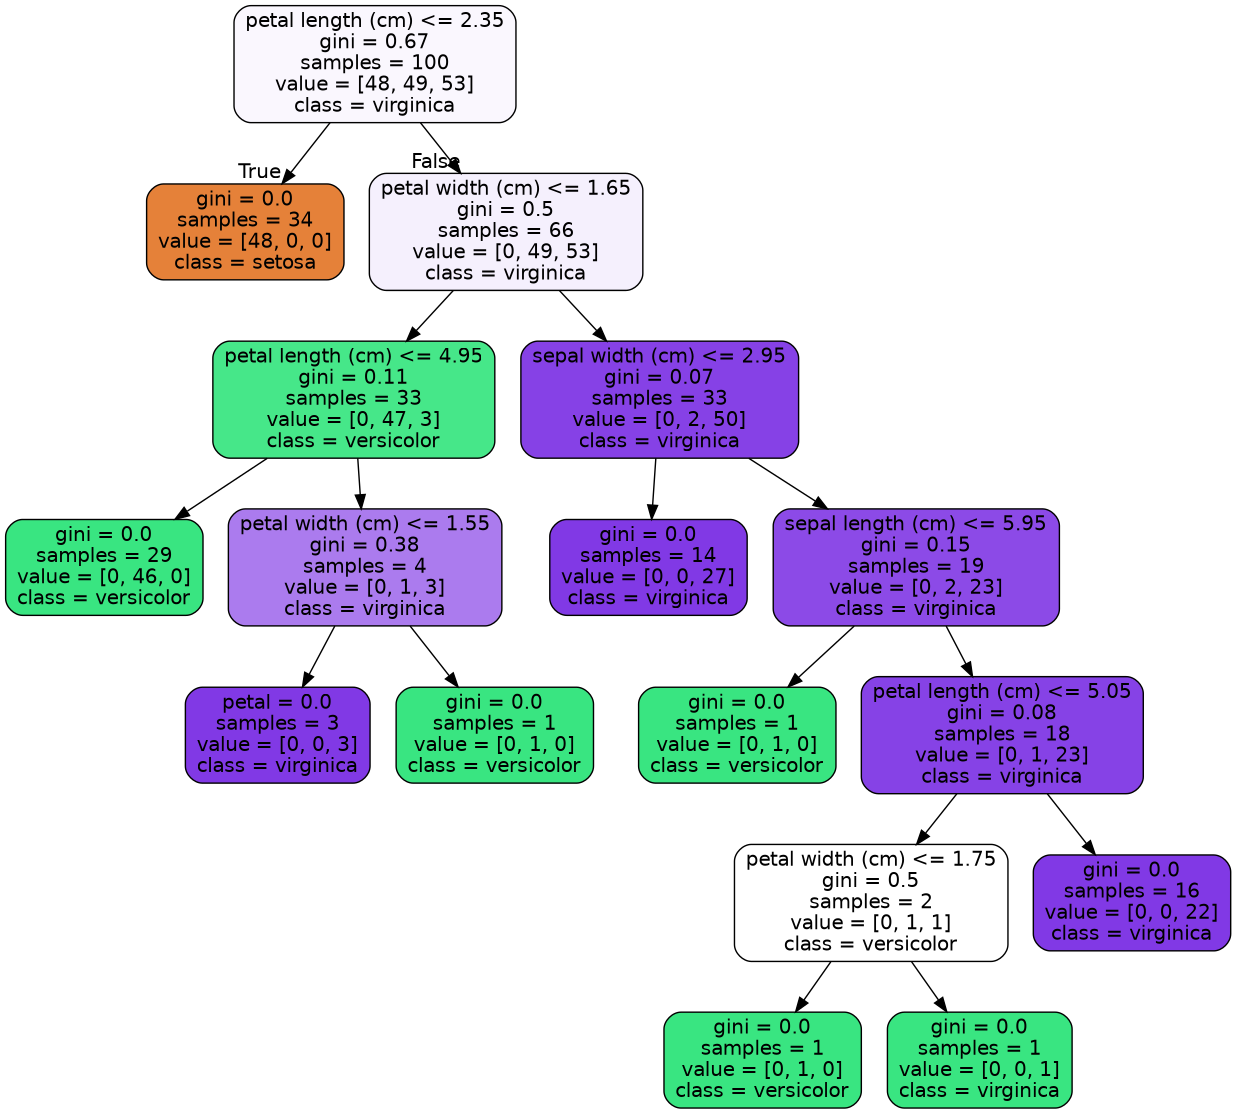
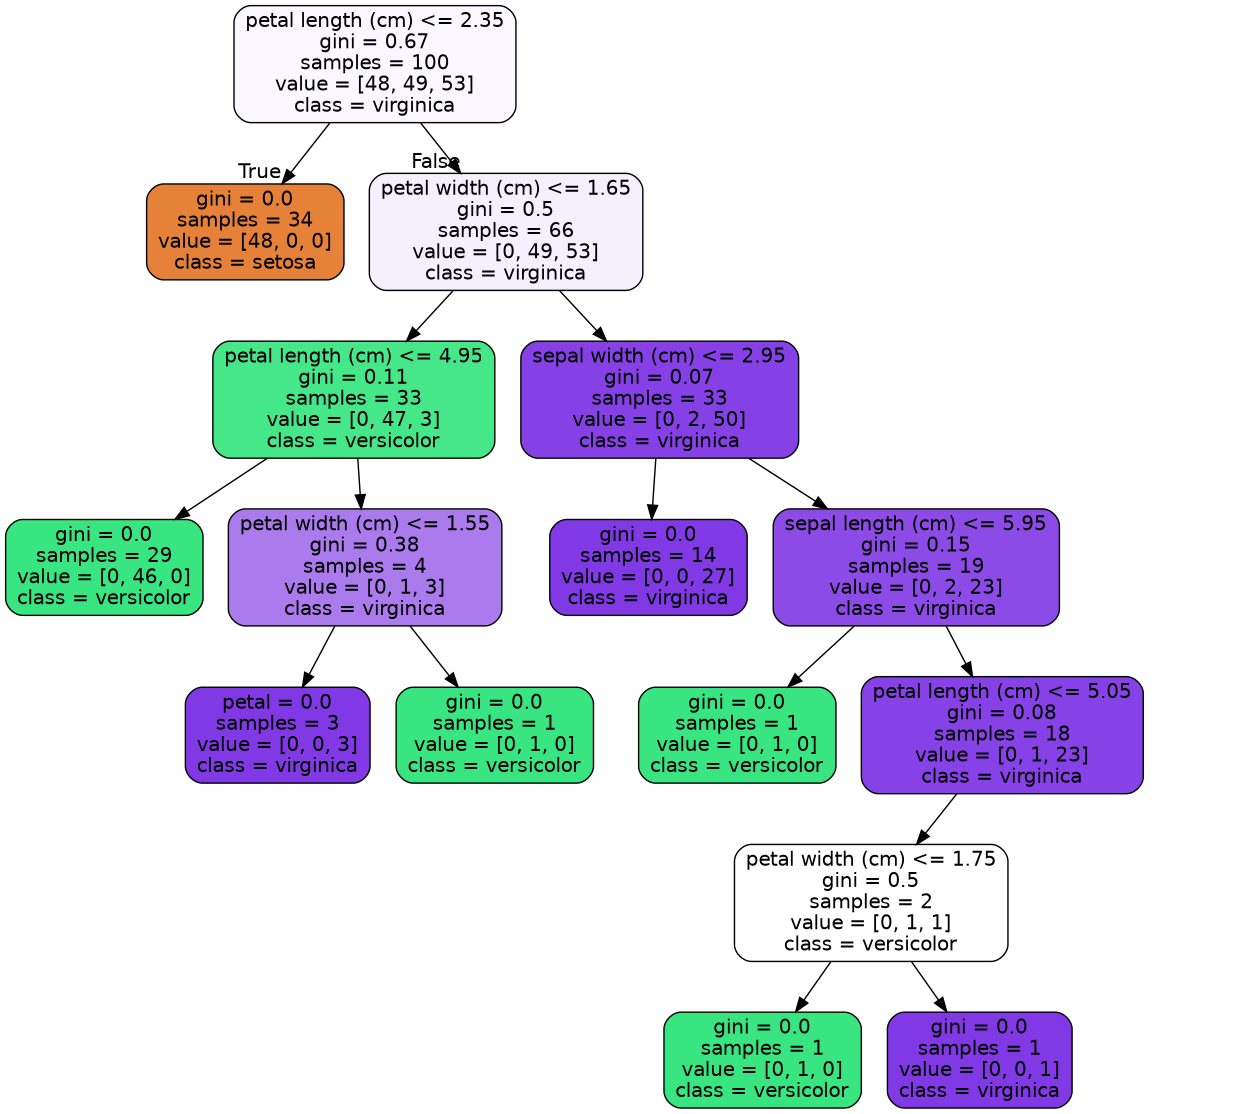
(1132, 903) -> none
(980, 1060) -> (980, 1060)
